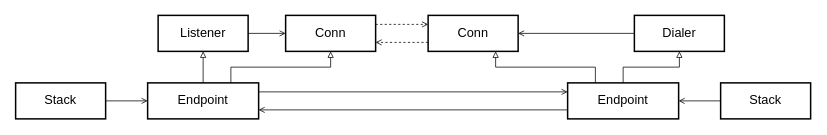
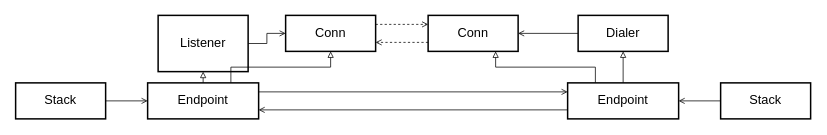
(203, 33) -> (203, 44)
(679, 33) -> (623, 33)
